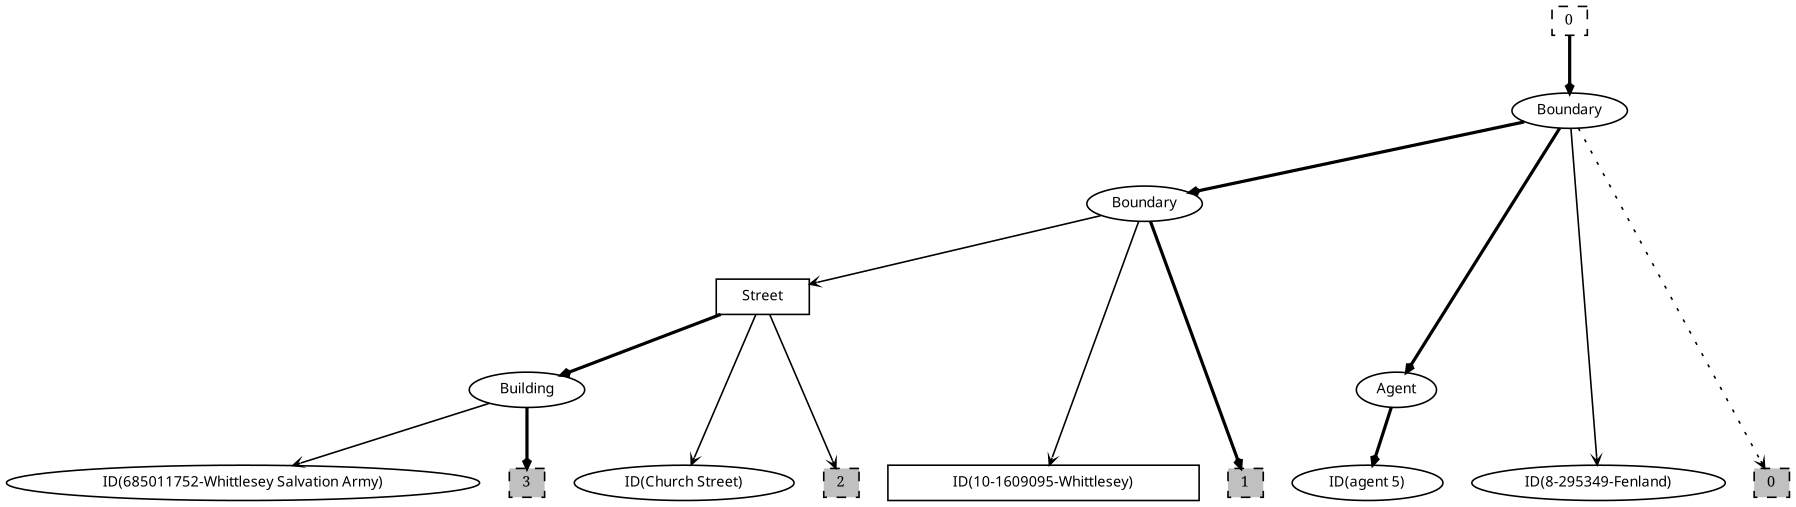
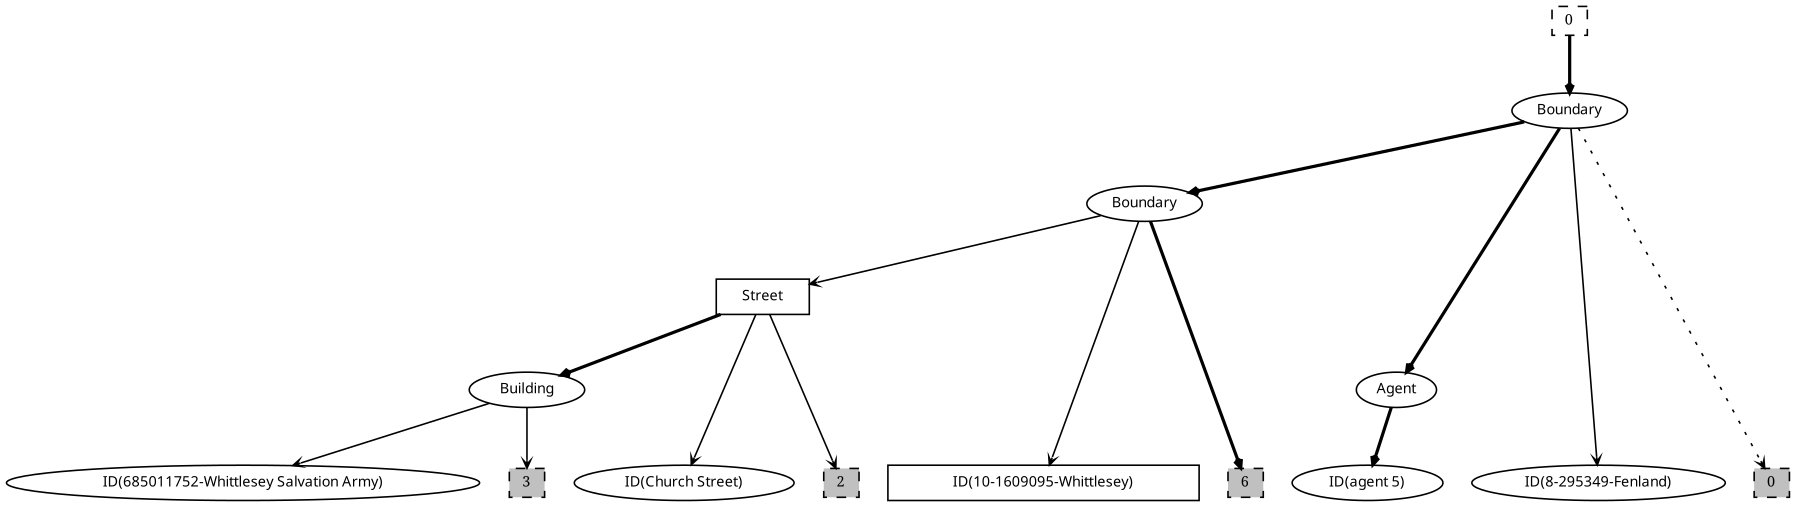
(527, 434) -> (527, 434)
(1246, 483) -> (1246, 483)
